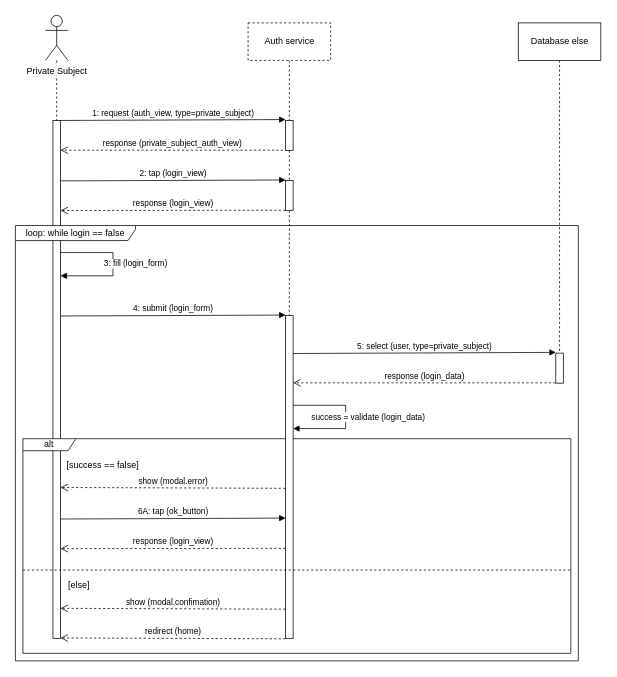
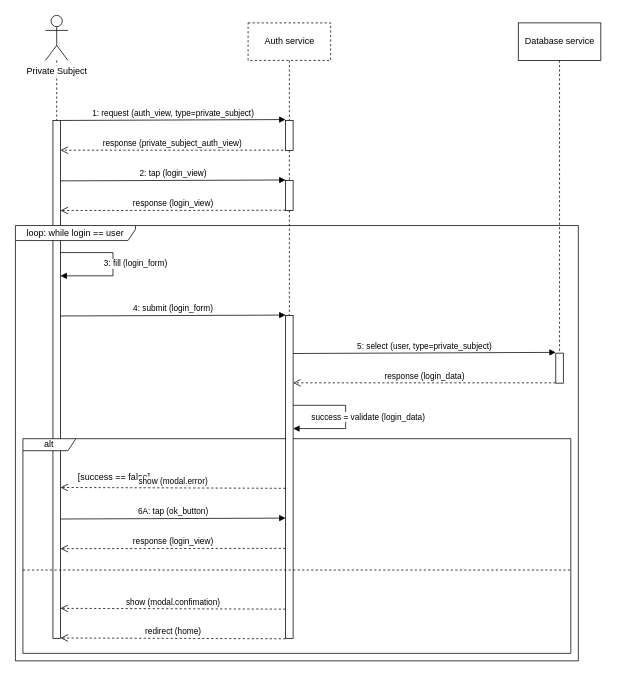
(560, 42) -> (560, 42)
(75, 233) -> (75, 233)
(105, 465) -> (117, 477)
(79, 585) -> none
